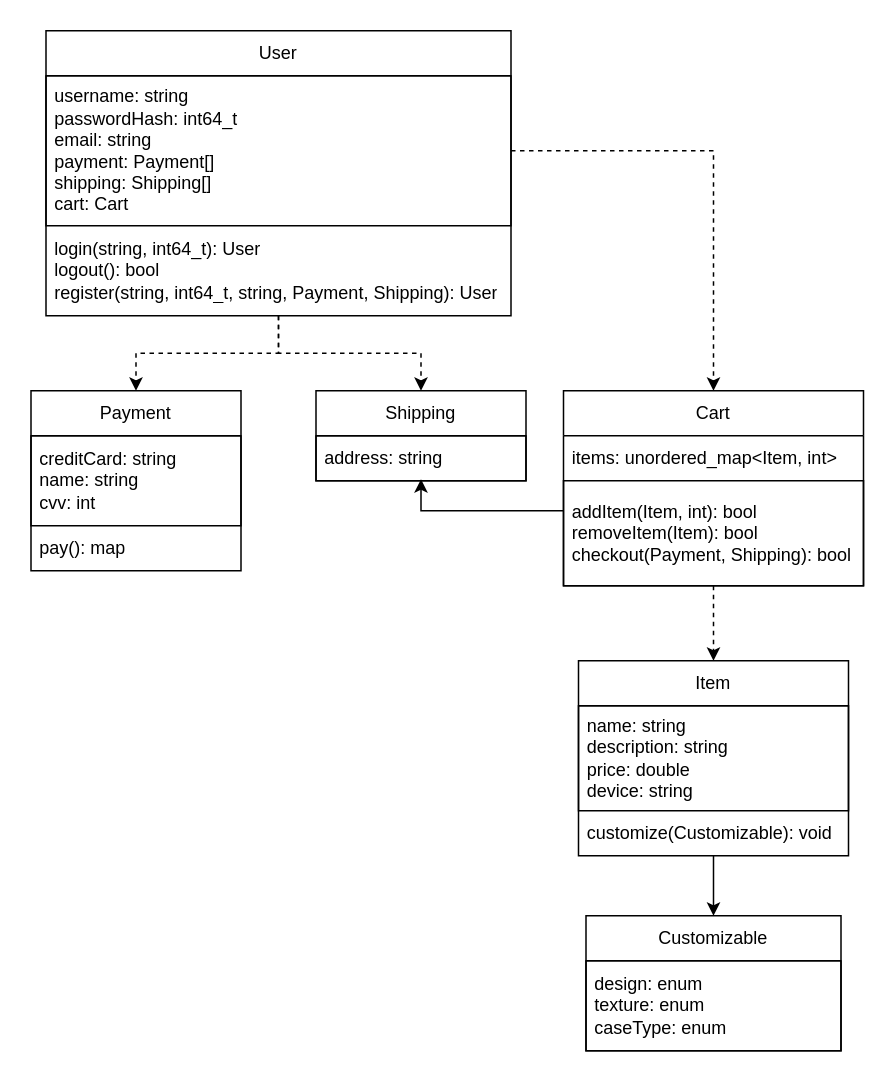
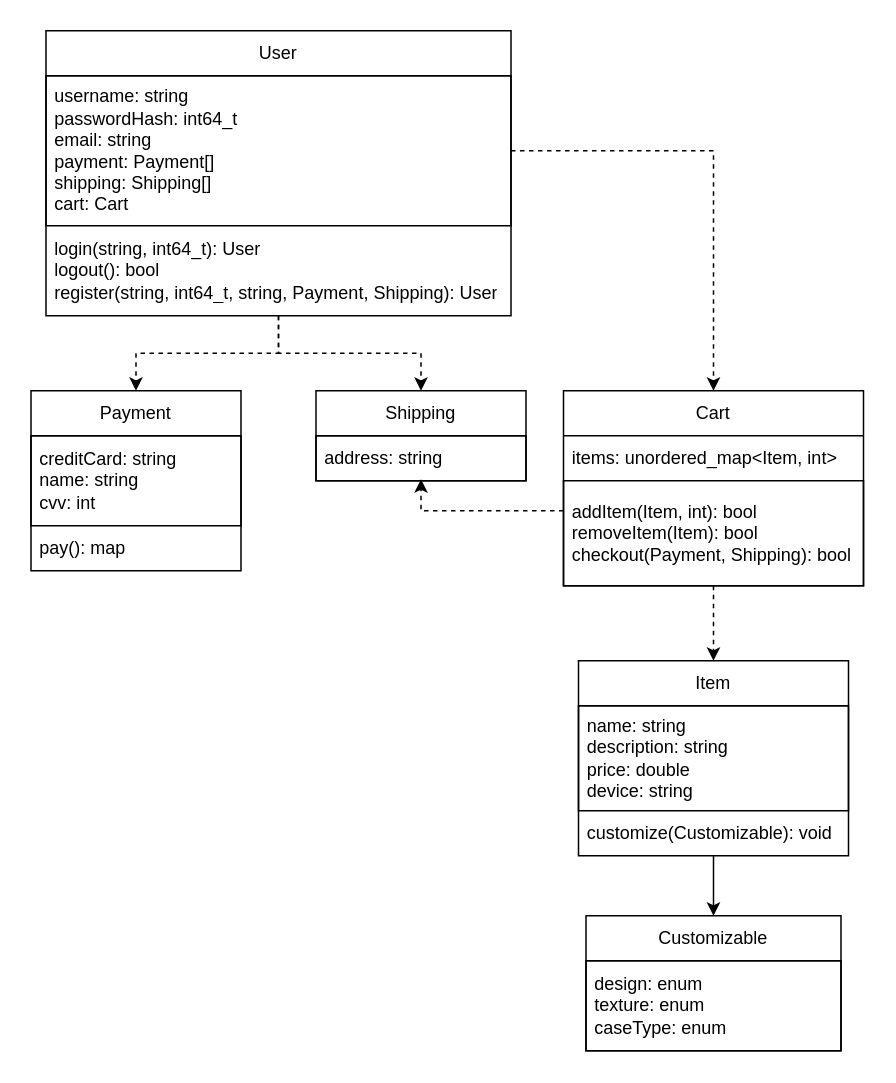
(481, 511) -> (481, 511)
